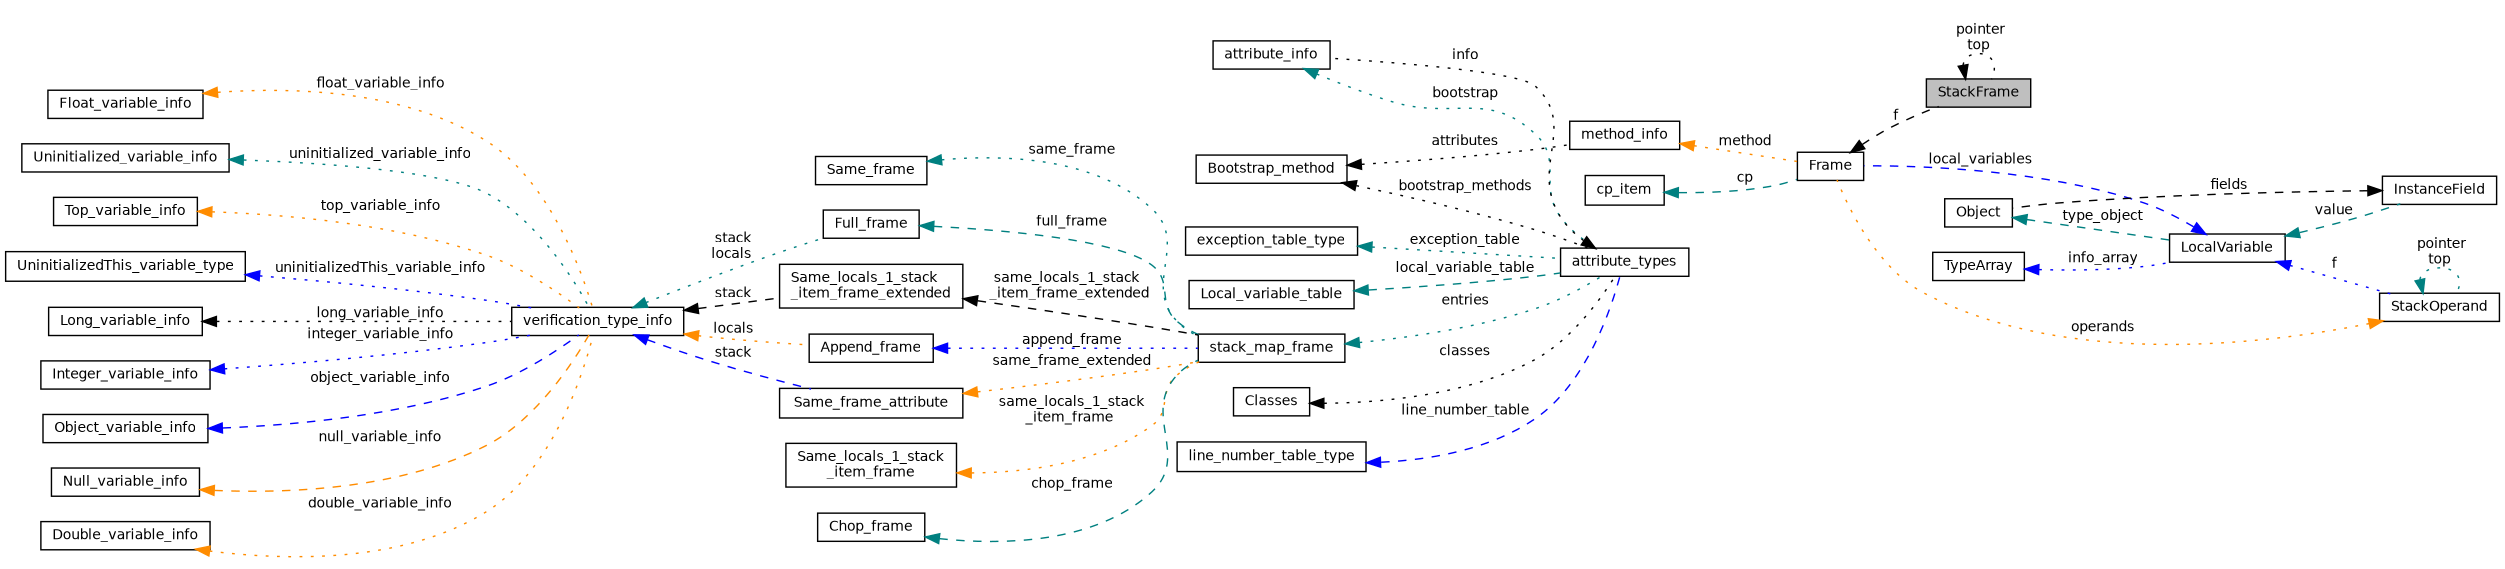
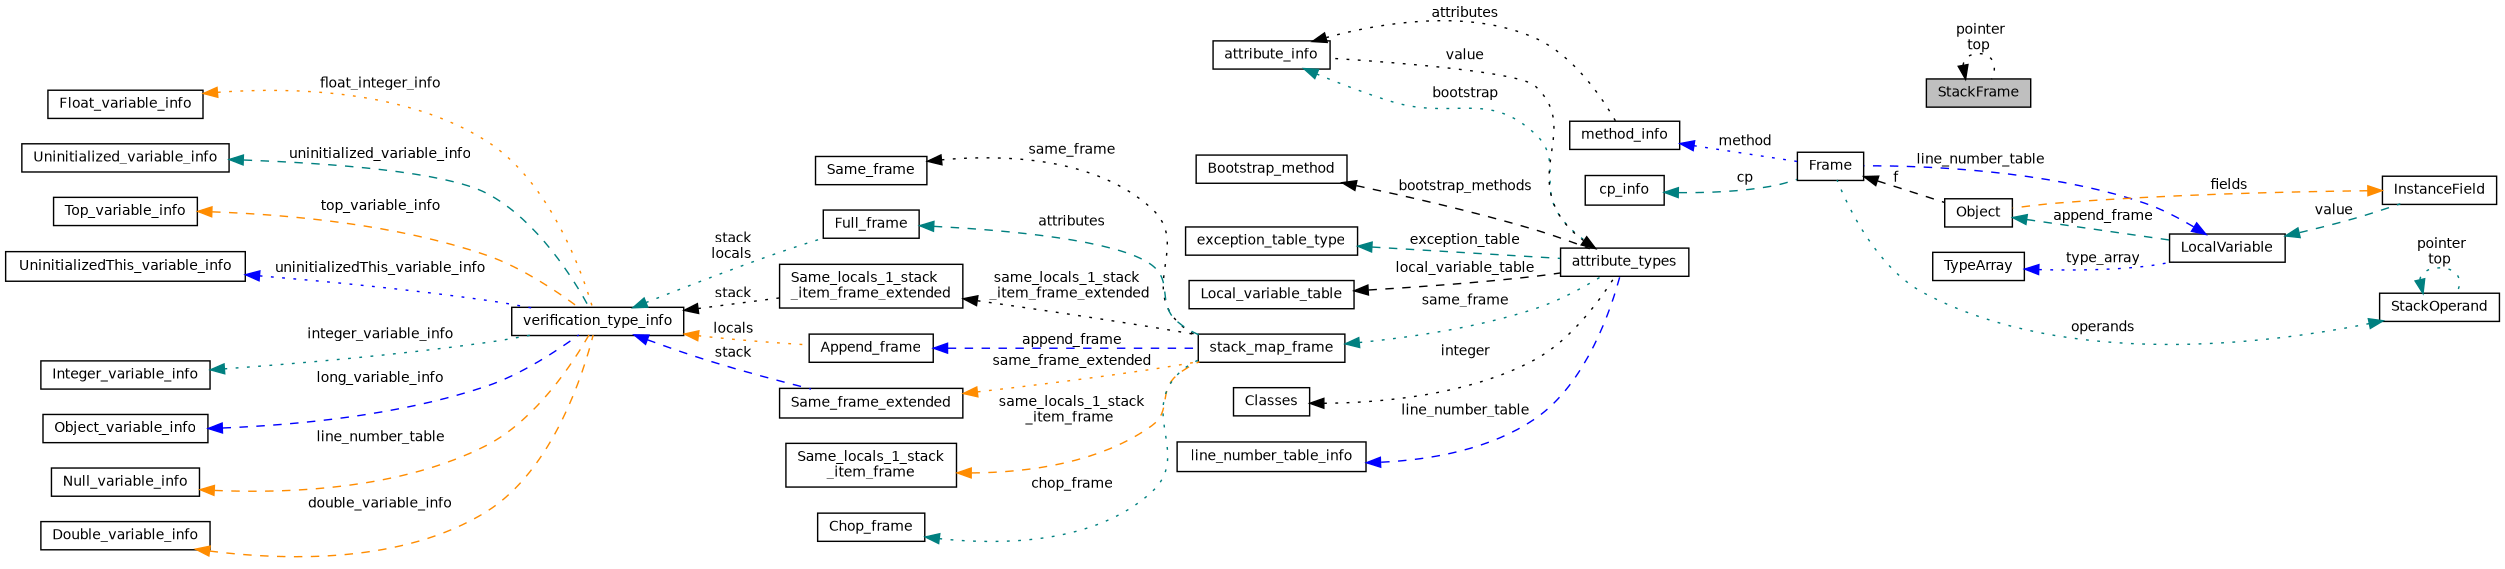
(1463, 56) -> (1463, 56)
(379, 84) -> (379, 84)
(1899, 123) -> (1911, 192)
(1746, 154) -> (1746, 154)
(1466, 157) -> (1490, 25)
(1979, 160) -> (1979, 160)
(444, 179) -> (444, 179)
(1121, 187) -> (1121, 187)
(1625, 190) -> (1625, 190)
(2190, 195) -> (2190, 195)
(1474, 213) -> (1474, 213)
(2101, 216) -> (2101, 216)
(1070, 222) -> (1070, 222)
(404, 233) -> (404, 233)
(1466, 253) -> (1466, 253)
(2101, 259) -> (2101, 259)
(125, 266) -> (125, 266)
(2340, 280) -> none
(1465, 283) -> (1465, 283)
(1463, 301) -> (1463, 301)
(739, 303) -> (739, 303)
(1088, 317) -> (1088, 317)
(125, 321) -> none
(2071, 337) -> (2071, 337)
(1073, 348) -> (1073, 348)
(1463, 352) -> (1463, 352)
(379, 355) -> (379, 355)
(379, 379) -> (379, 379)
(871, 403) -> (871, 403)
(379, 438) -> (379, 438)
(1106, 450) -> (1106, 450)
(1272, 457) -> (1272, 457)
(1122, 513) -> (1122, 513)
(454, 529) -> (454, 529)
